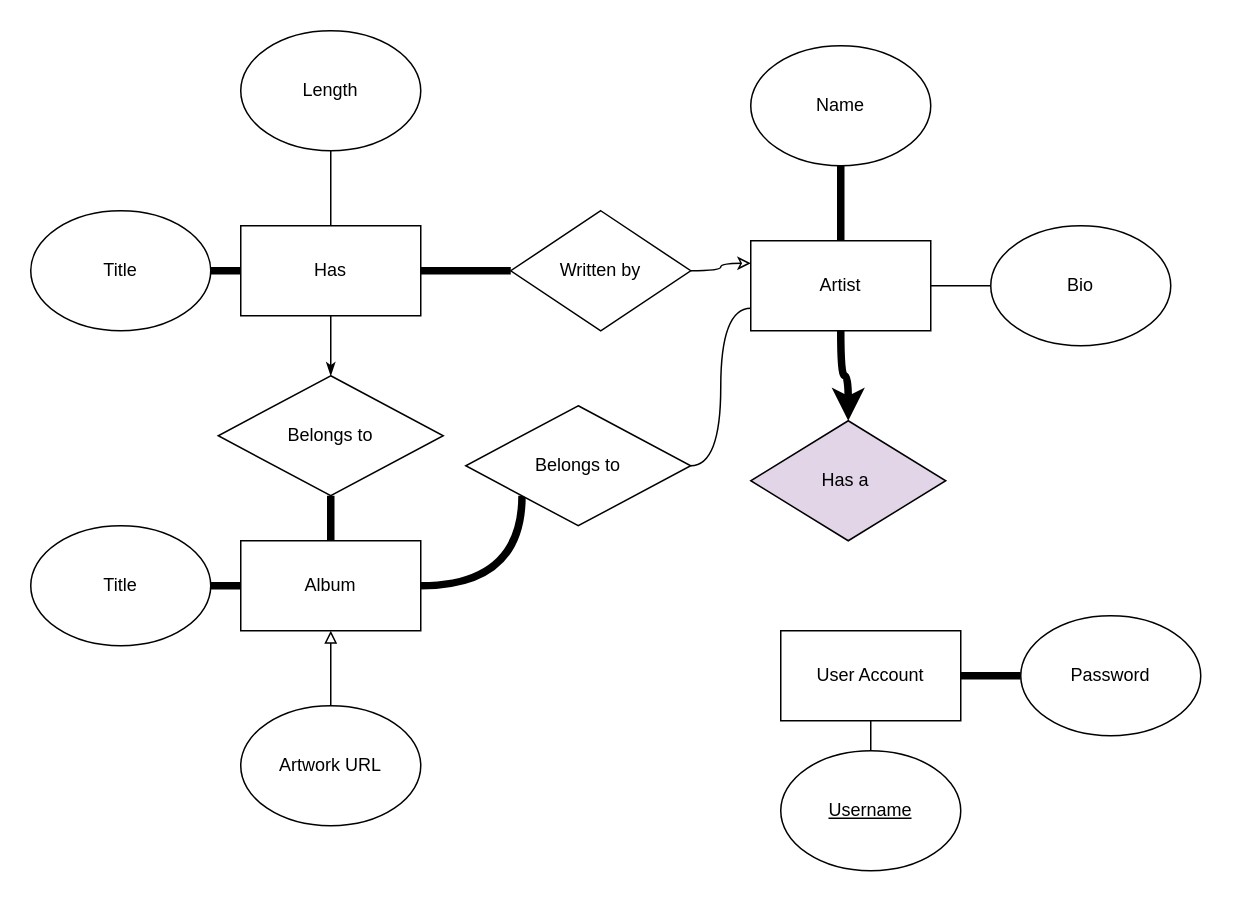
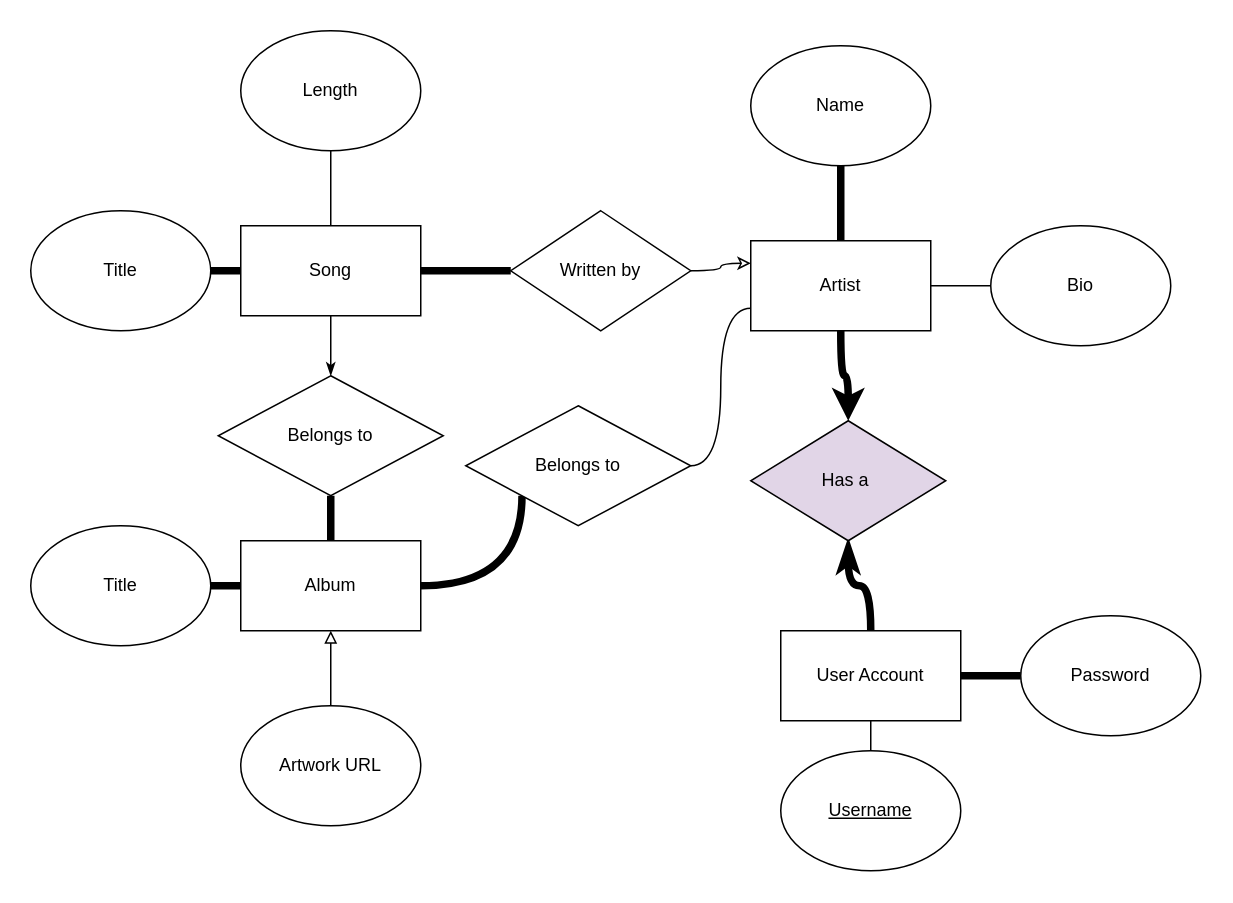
(331, 271) -> (331, 271)
none -> (867, 593)
